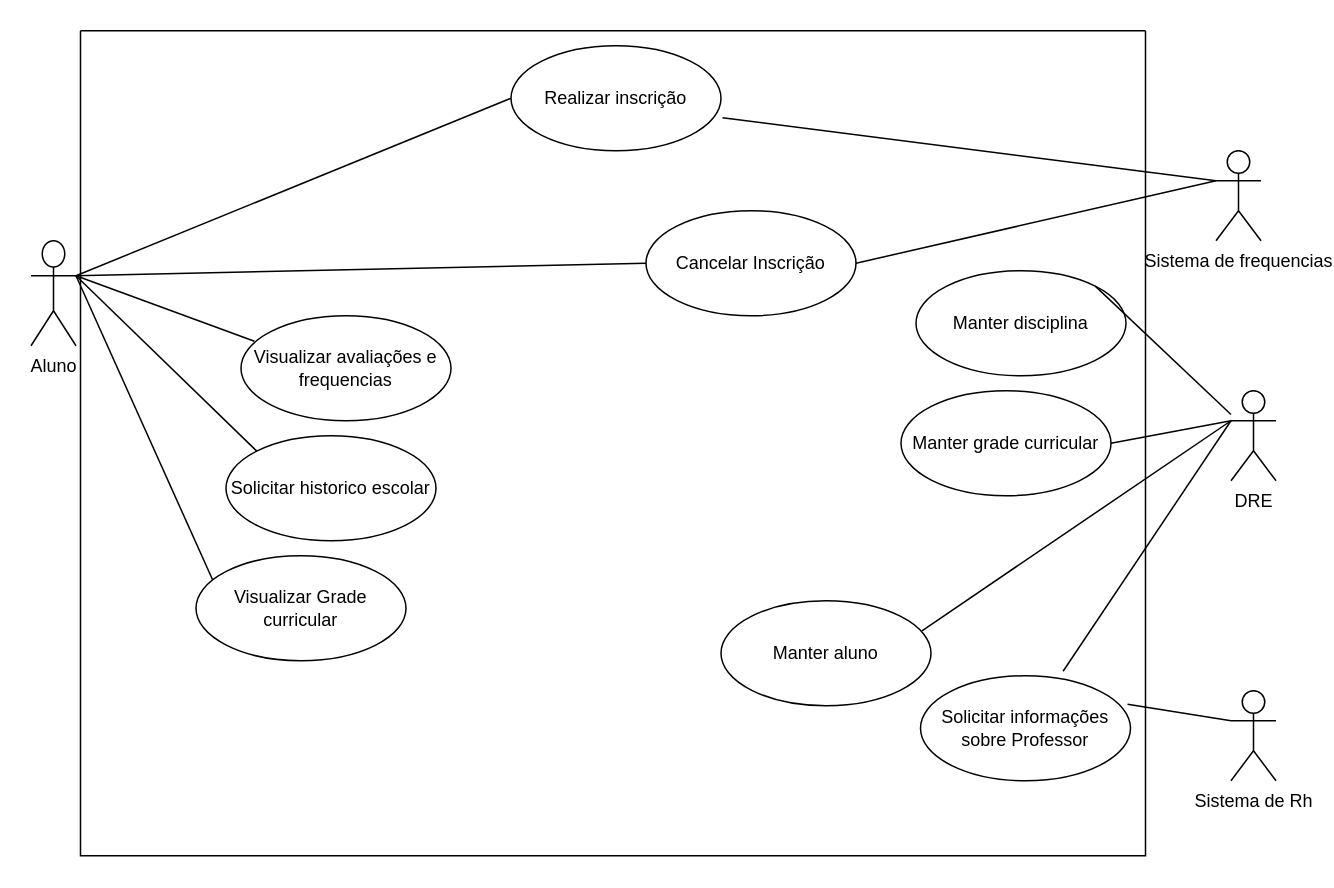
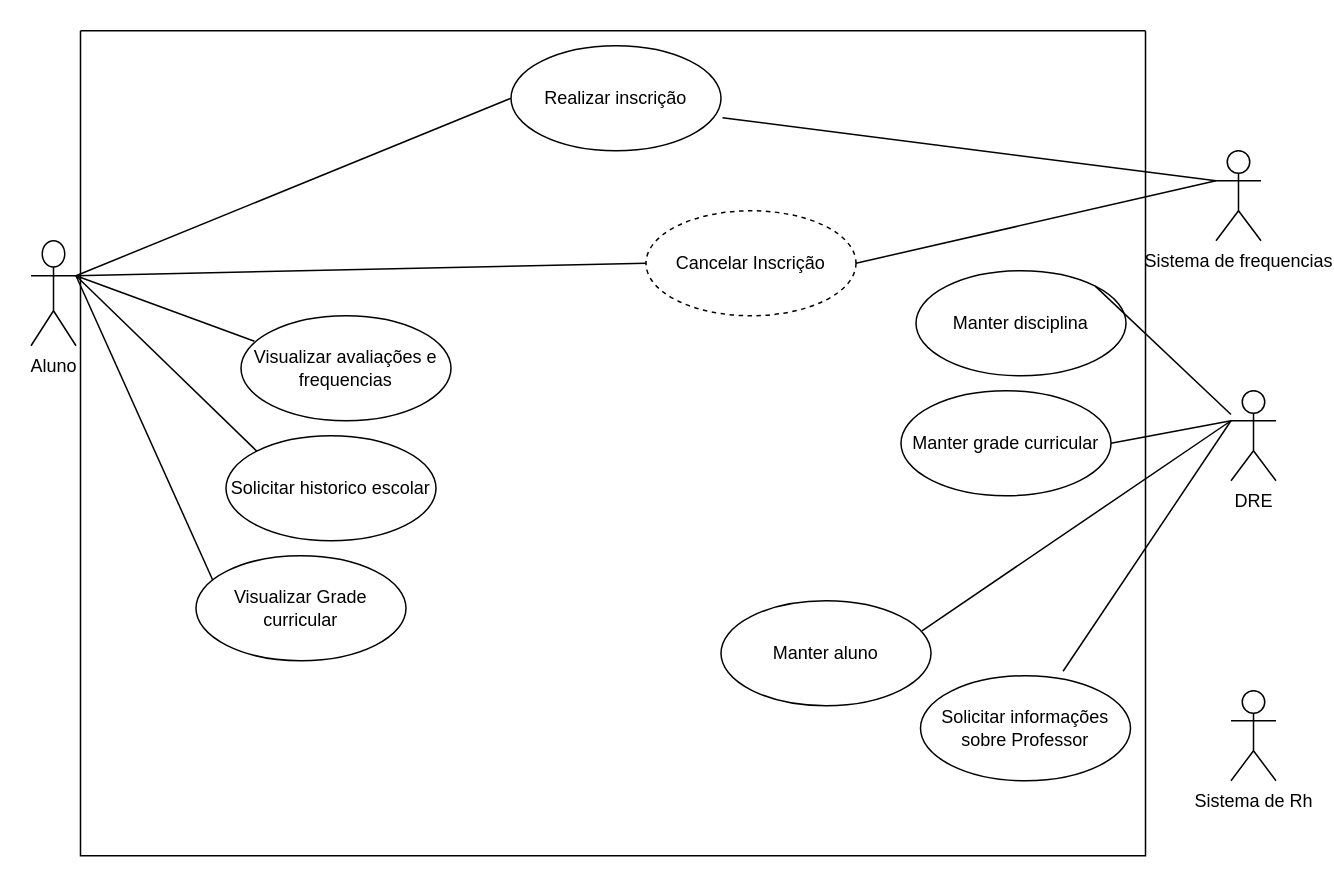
(751, 263) -> (751, 263)
(1178, 712) -> none
